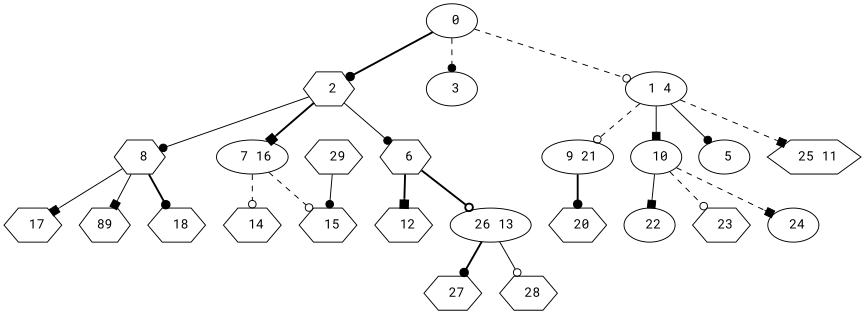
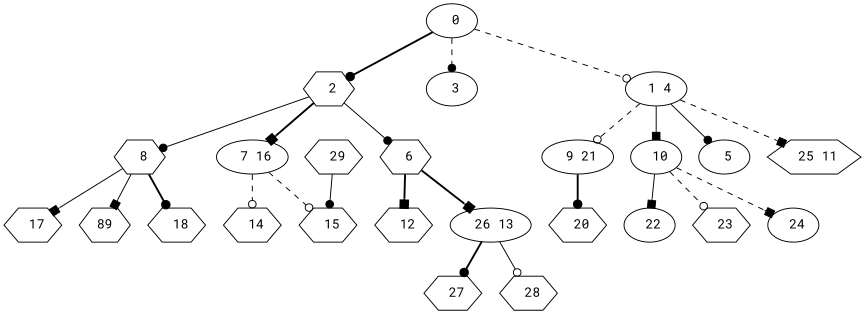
(444, 188) -> (443, 187)
